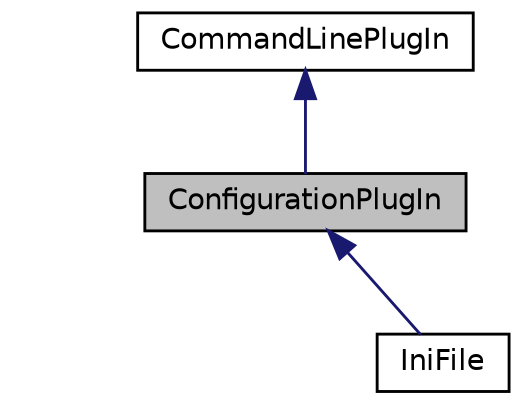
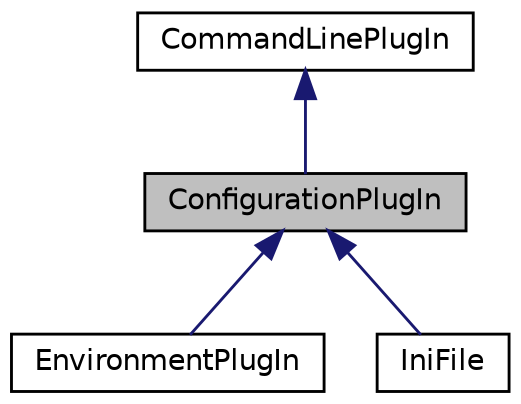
none -> (168, 363)
